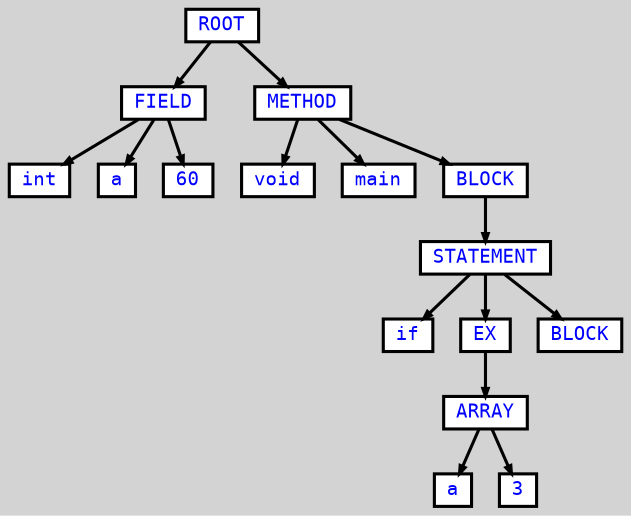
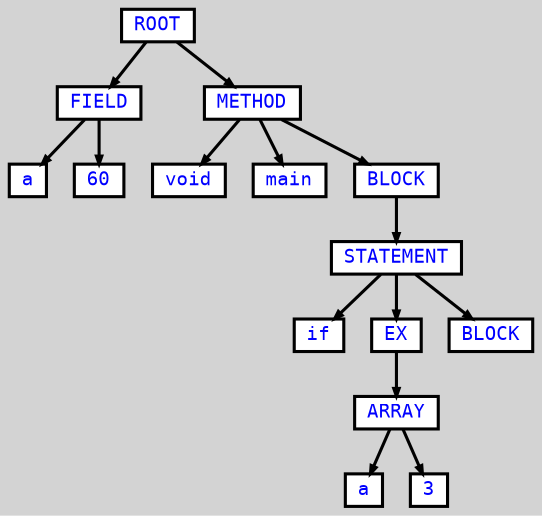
(39, 180) -> none
